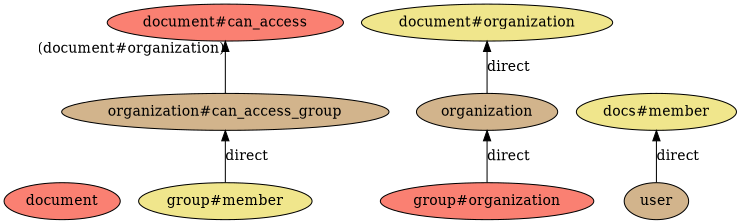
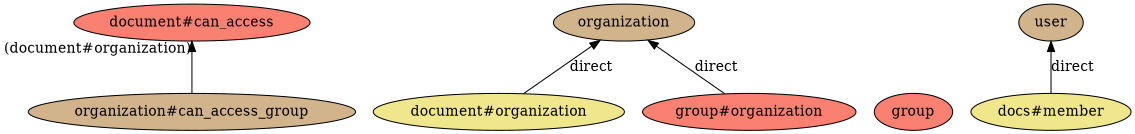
(487, 72) -> (558, 70)
none -> (913, 112)
(656, 162) -> (1051, 72)
(62, 201) -> none
(225, 201) -> none
